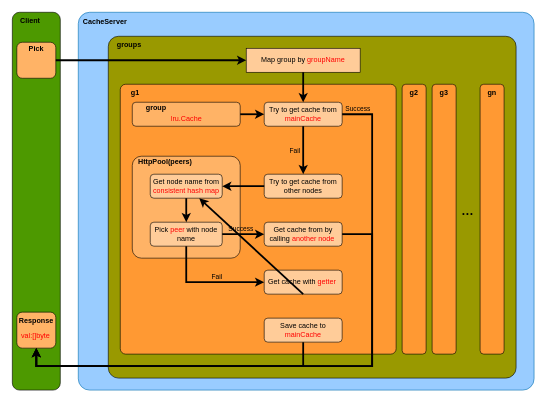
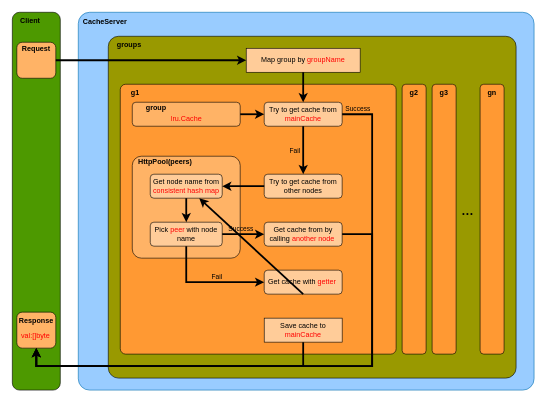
(36, 49) -> (36, 49)
(303, 330) -> (303, 330)
